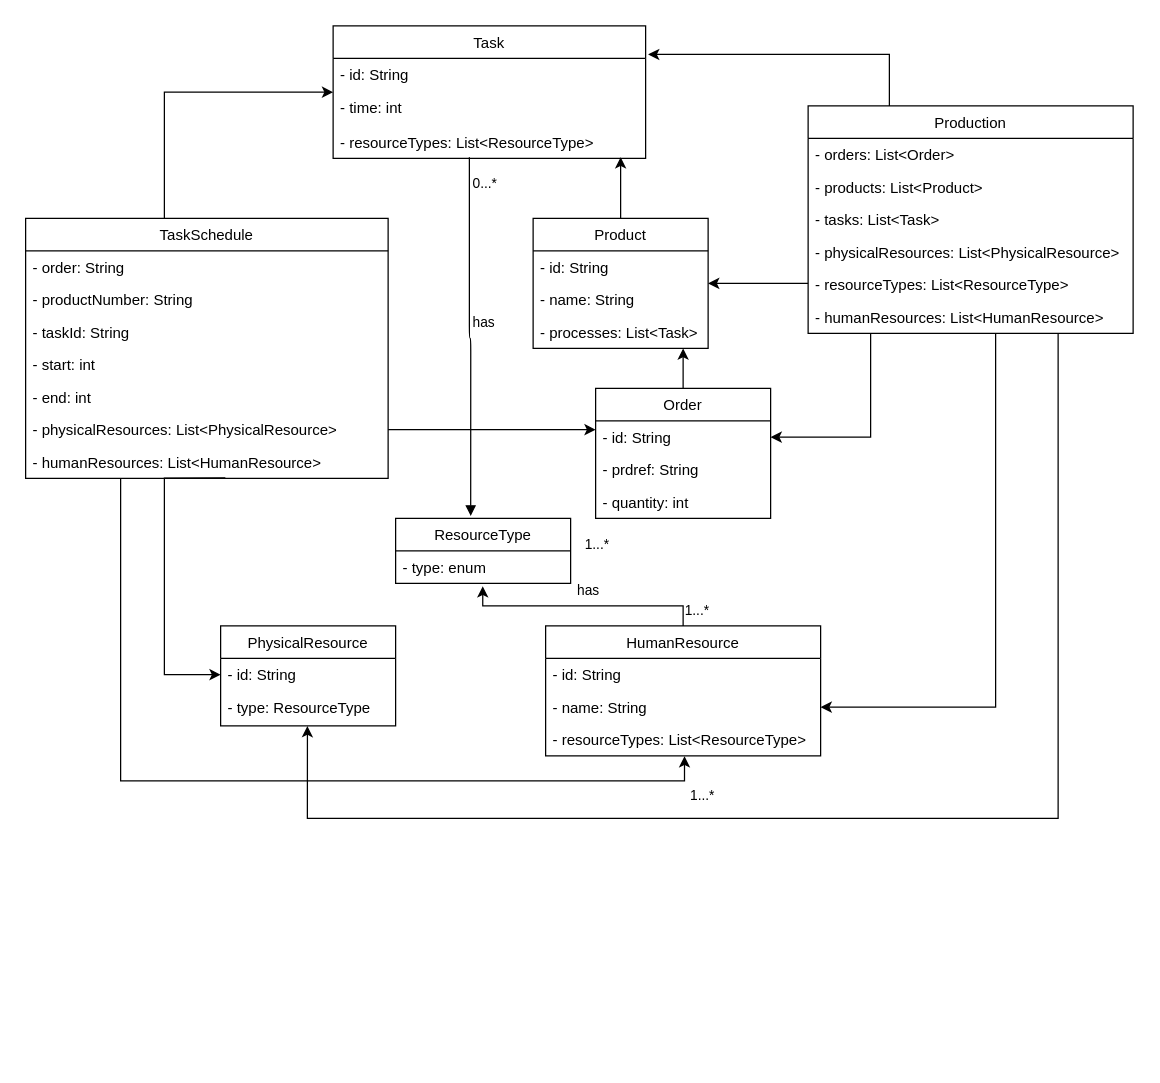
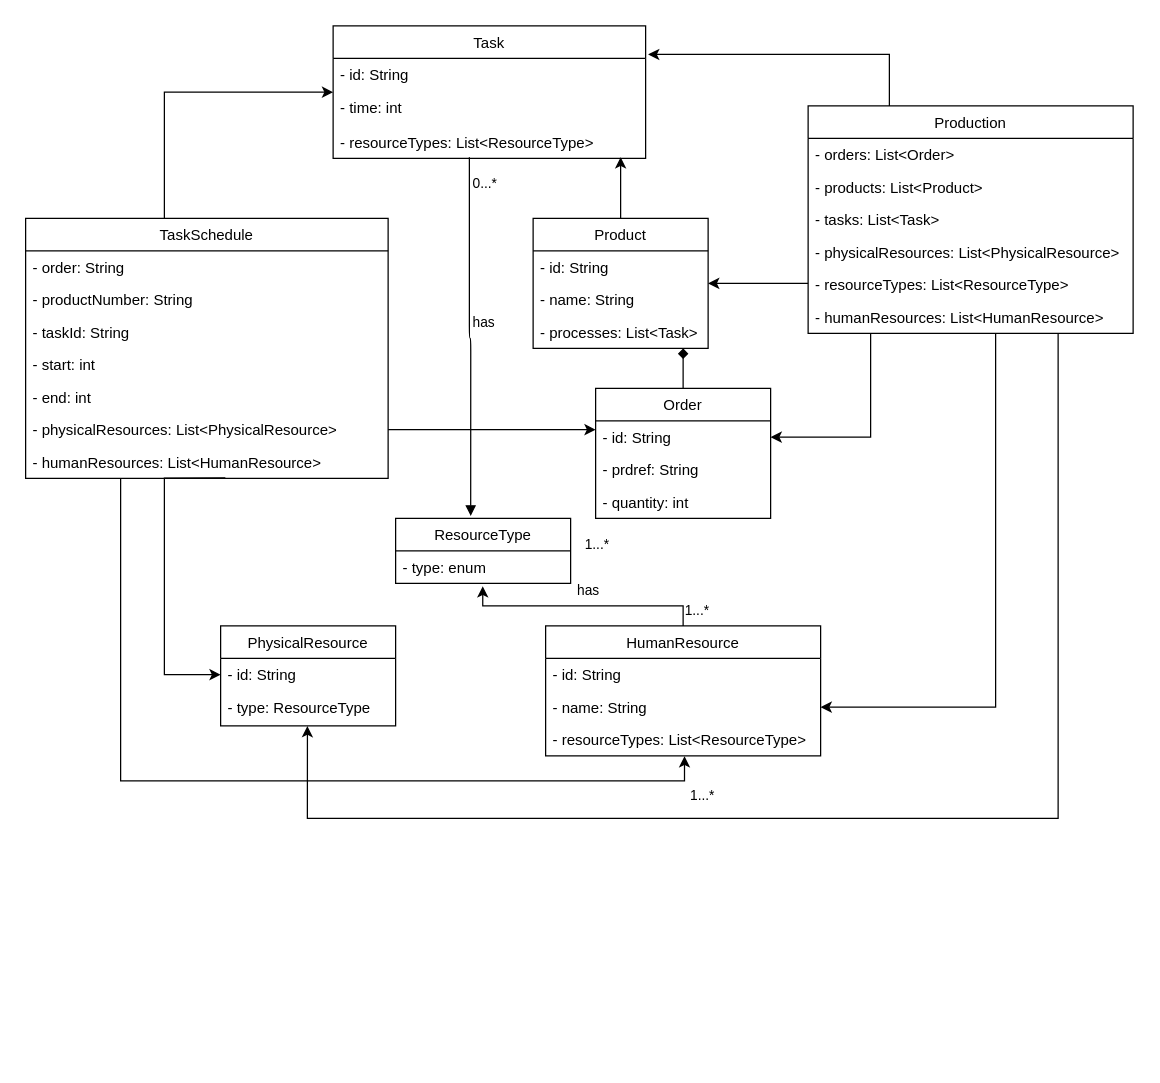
(683, 358) -> (683, 359)
